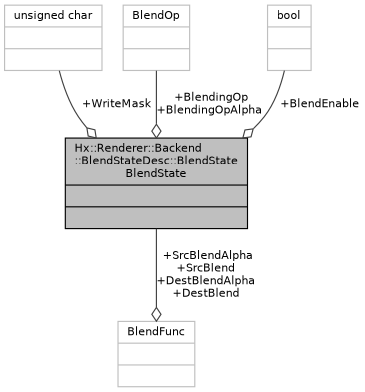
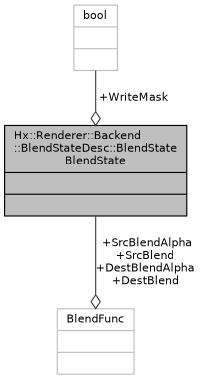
(53, 38) -> none
(156, 38) -> none
(319, 104) -> (132, 98)
